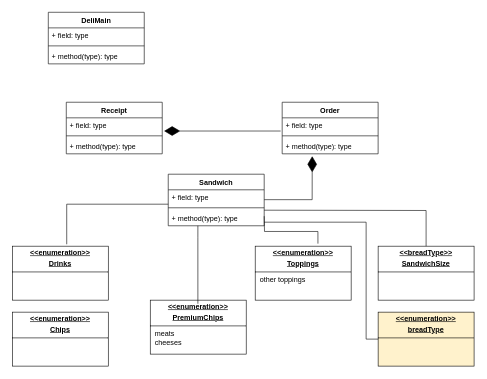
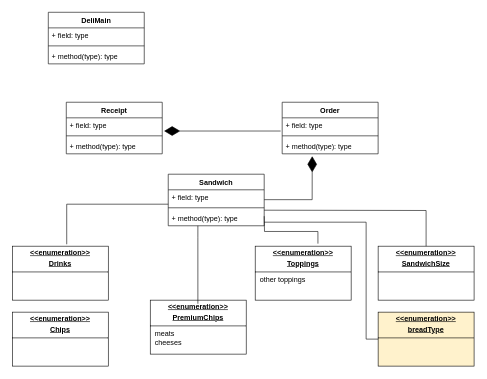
(405, 255) -> (408, 255)
